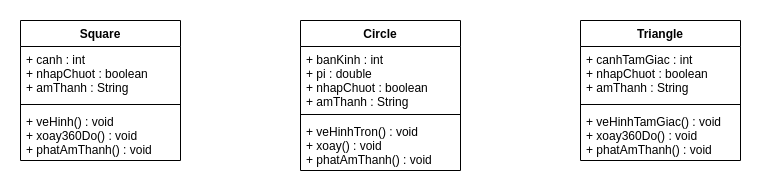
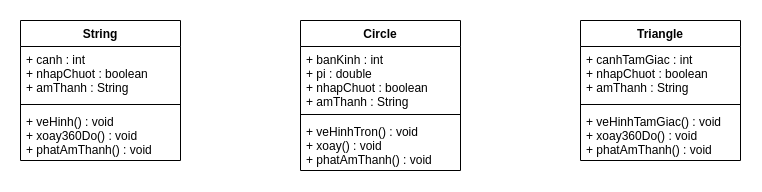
(100, 34) -> (100, 34)
